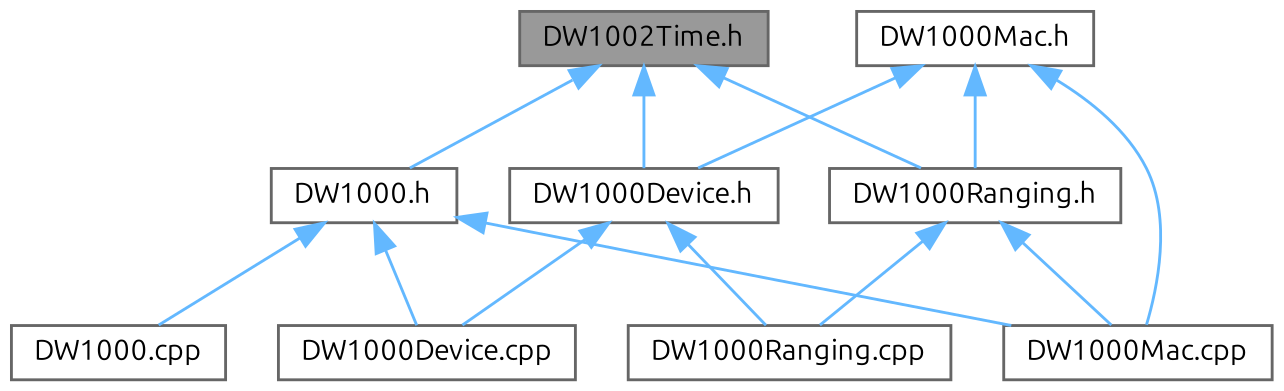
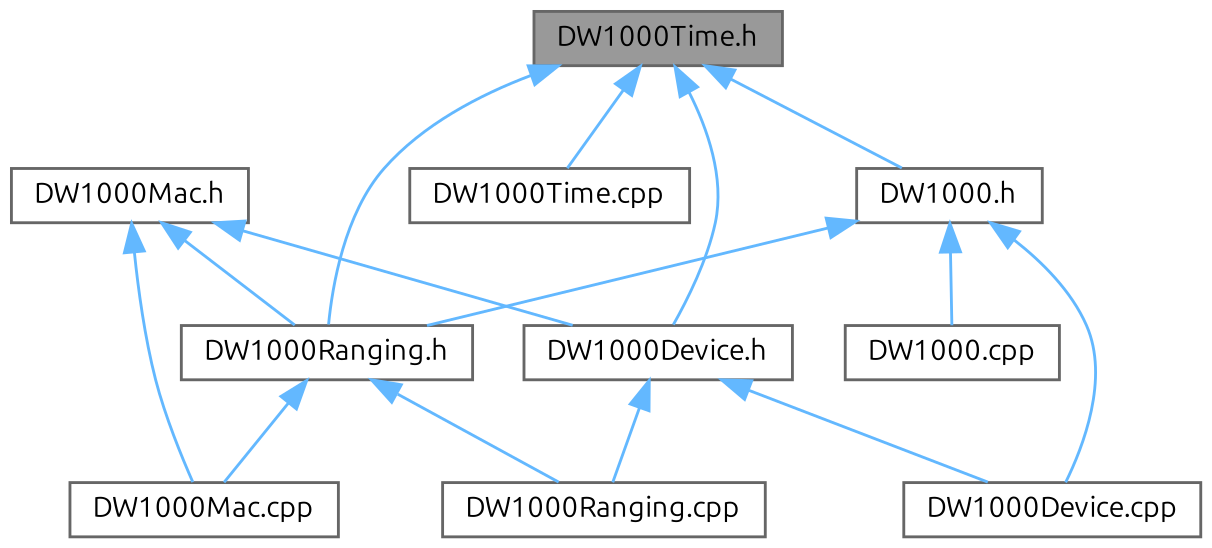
(644, 39) -> (658, 39)
none -> (550, 196)
(748, 275) -> (627, 277)
